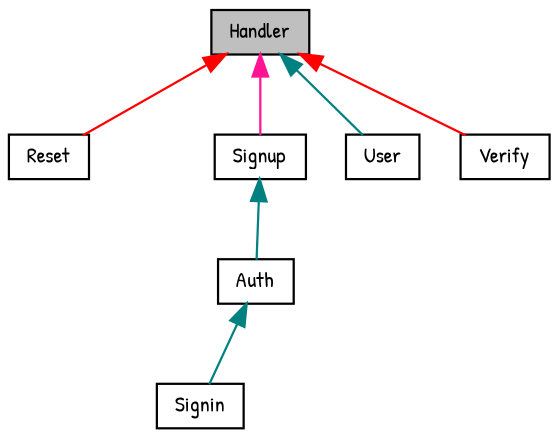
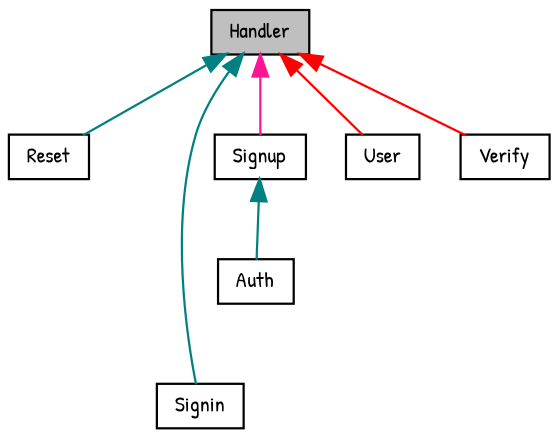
(145, 100) -> (145, 100)
(330, 103) -> (330, 103)
(223, 354) -> (183, 223)
